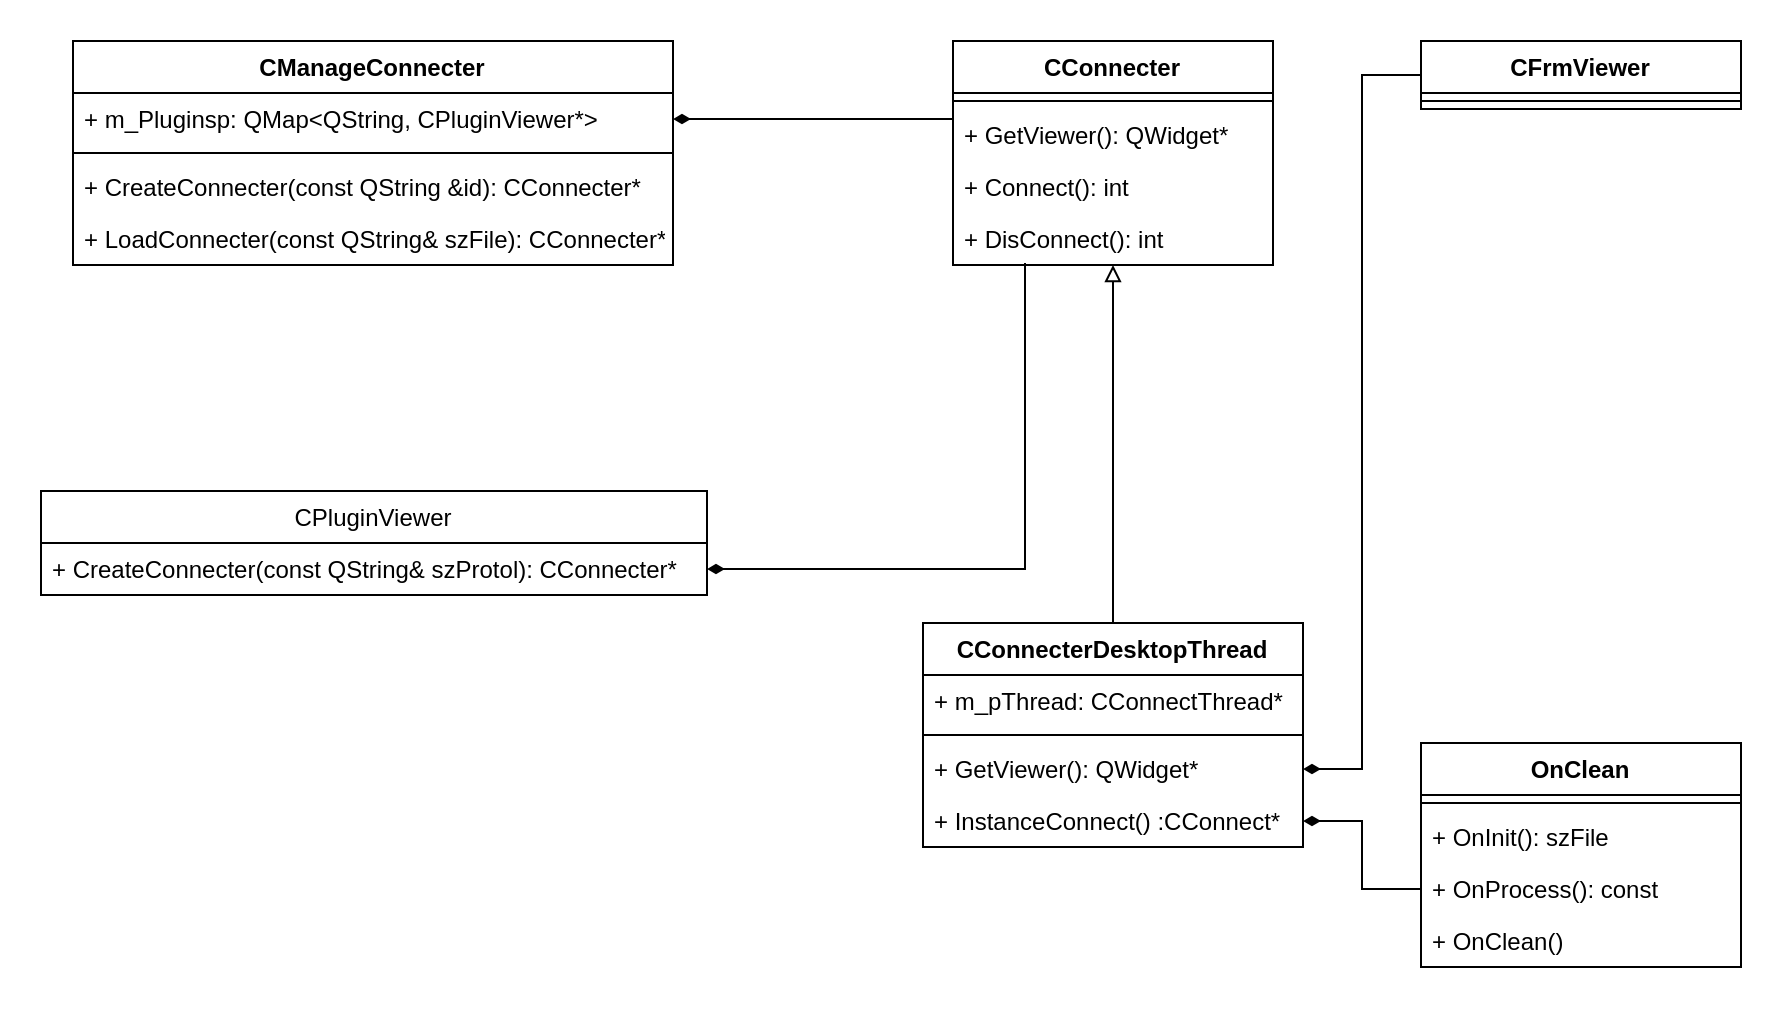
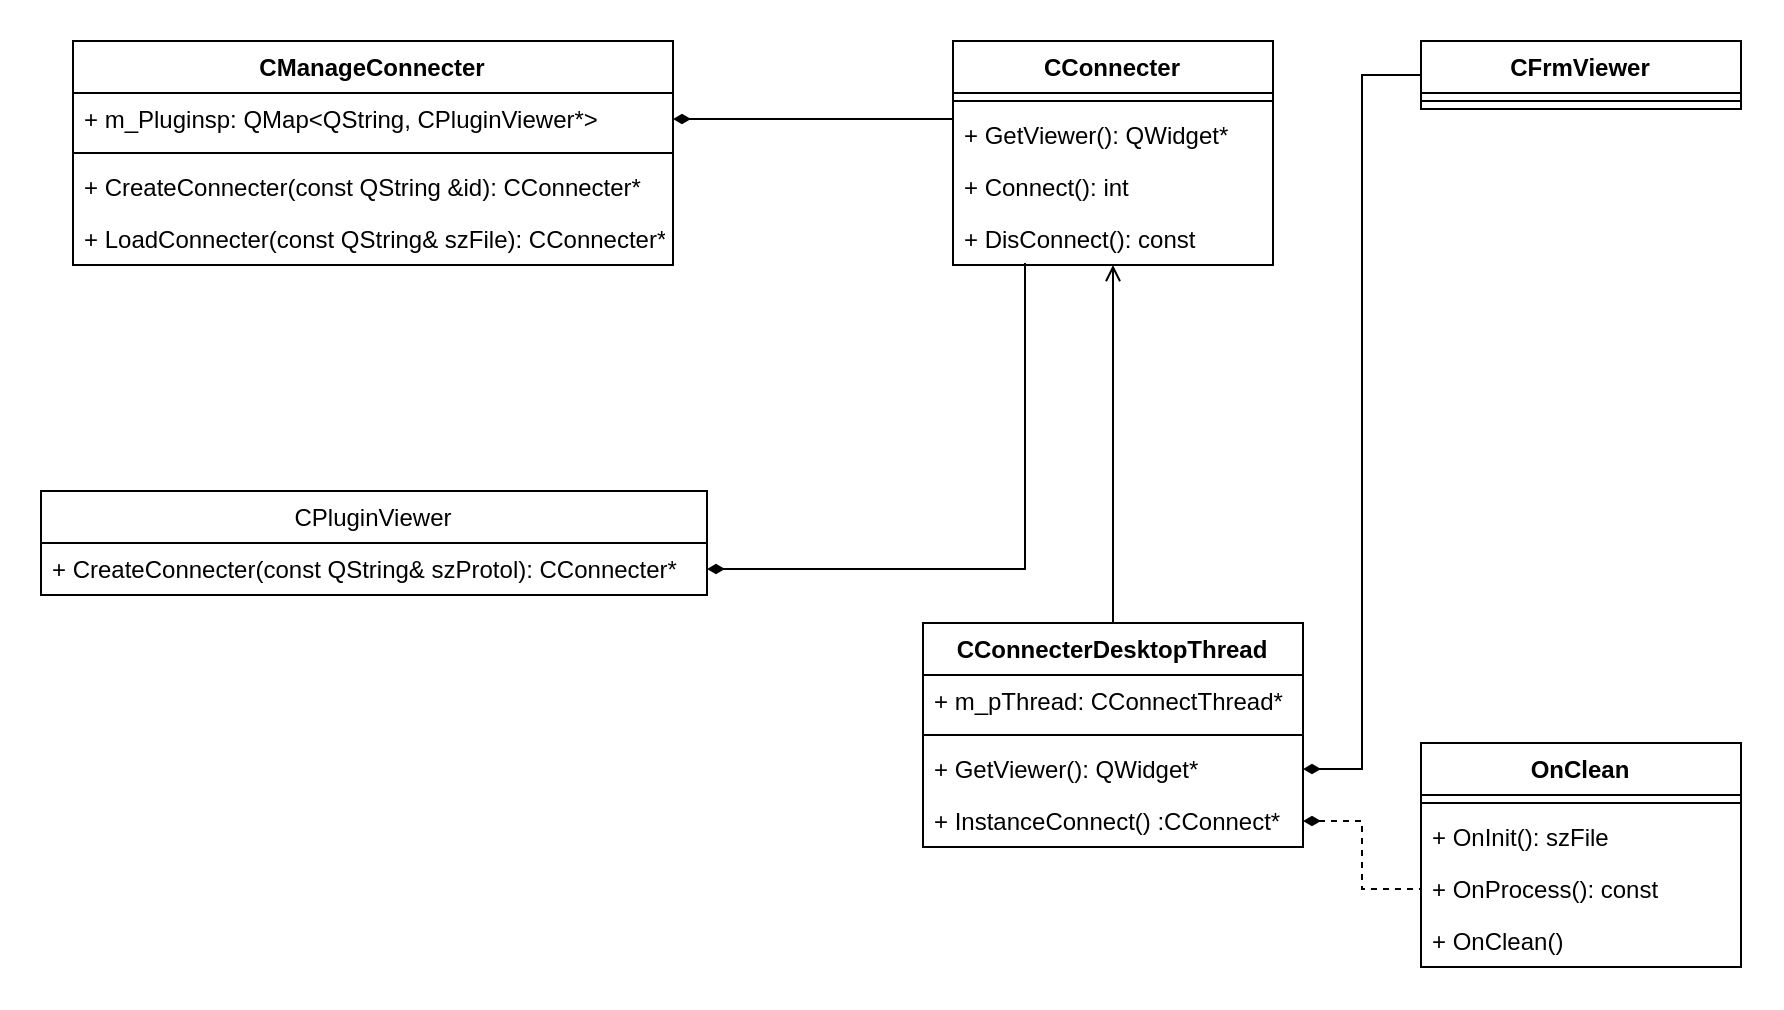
(1076, 240) -> (1093, 240)
(1113, 282) -> (1113, 276)
(1362, 863) -> (1362, 863)
